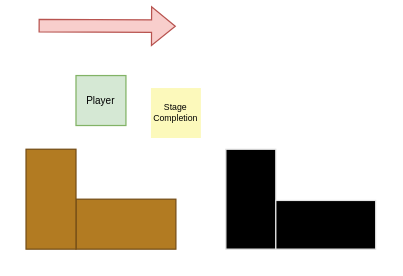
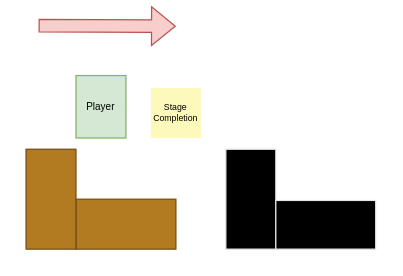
(101, 101) -> (101, 107)
